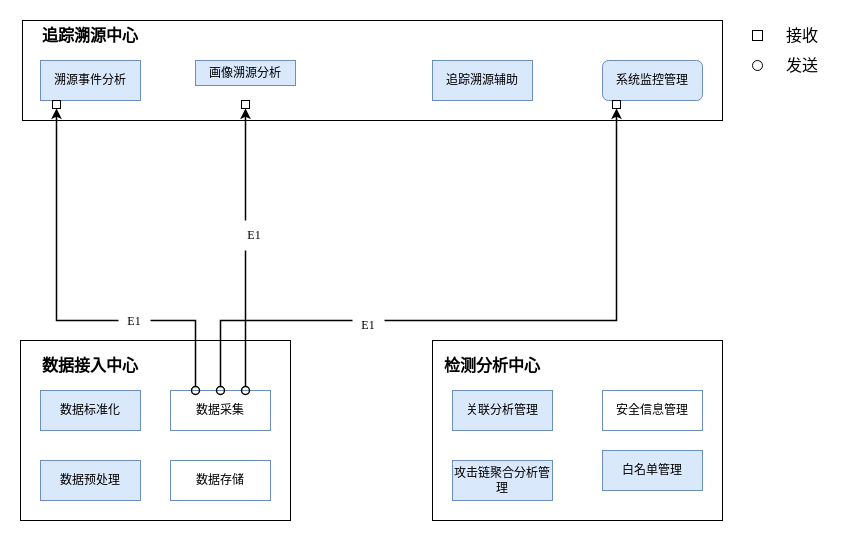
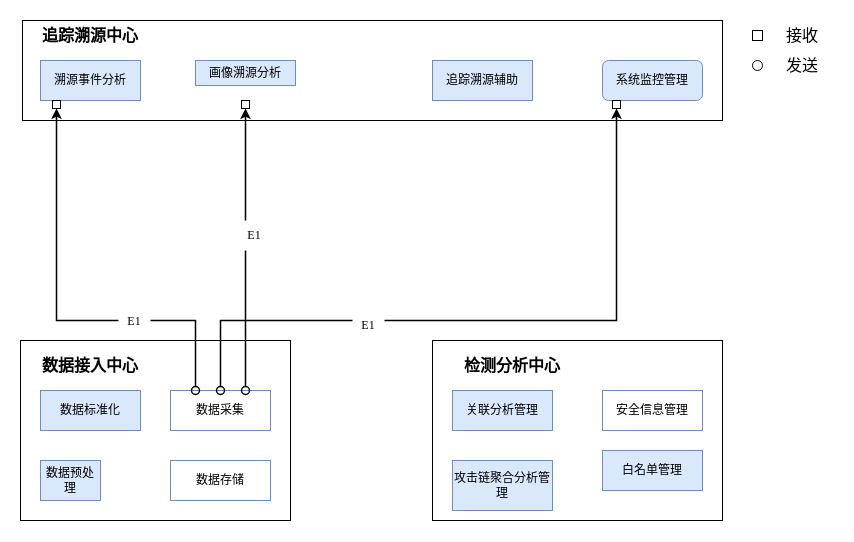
(493, 366) -> (513, 366)
(91, 481) -> (71, 481)
(503, 481) -> (503, 486)
